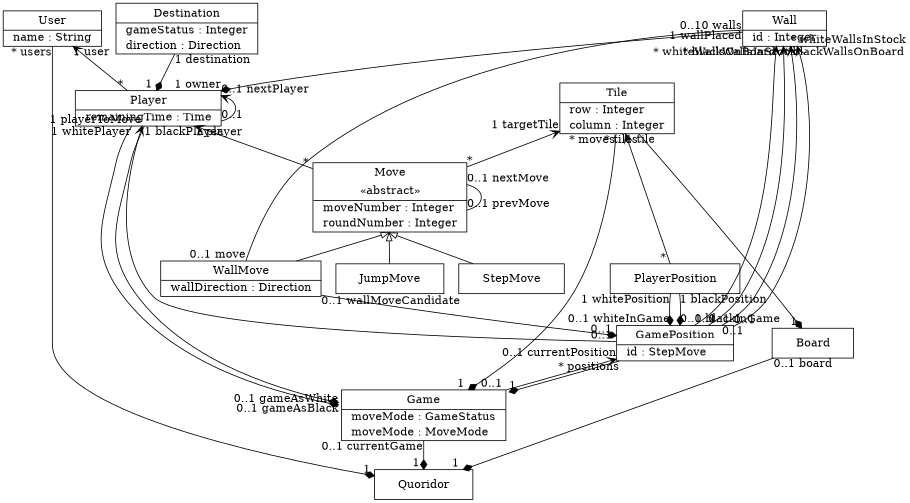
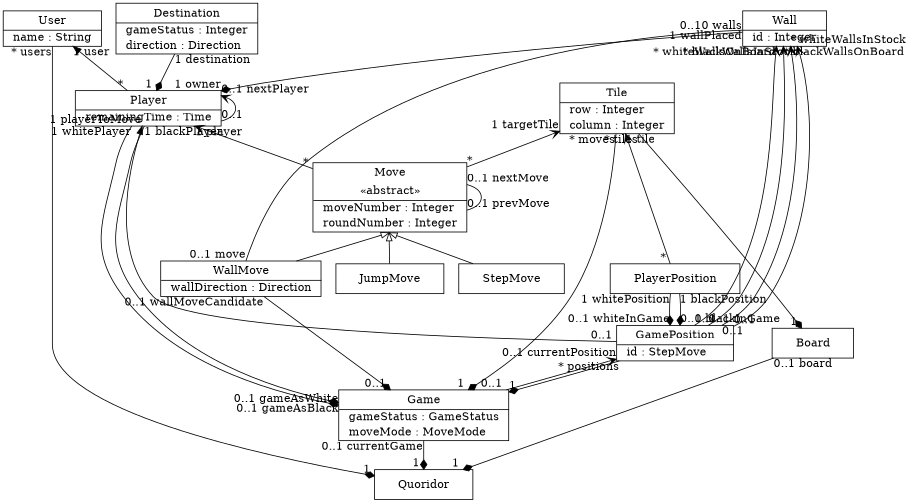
(103, 71) -> (103, 71)
(464, 316) -> (323, 340)
(298, 326) -> (282, 325)
(424, 417) -> (424, 417)
